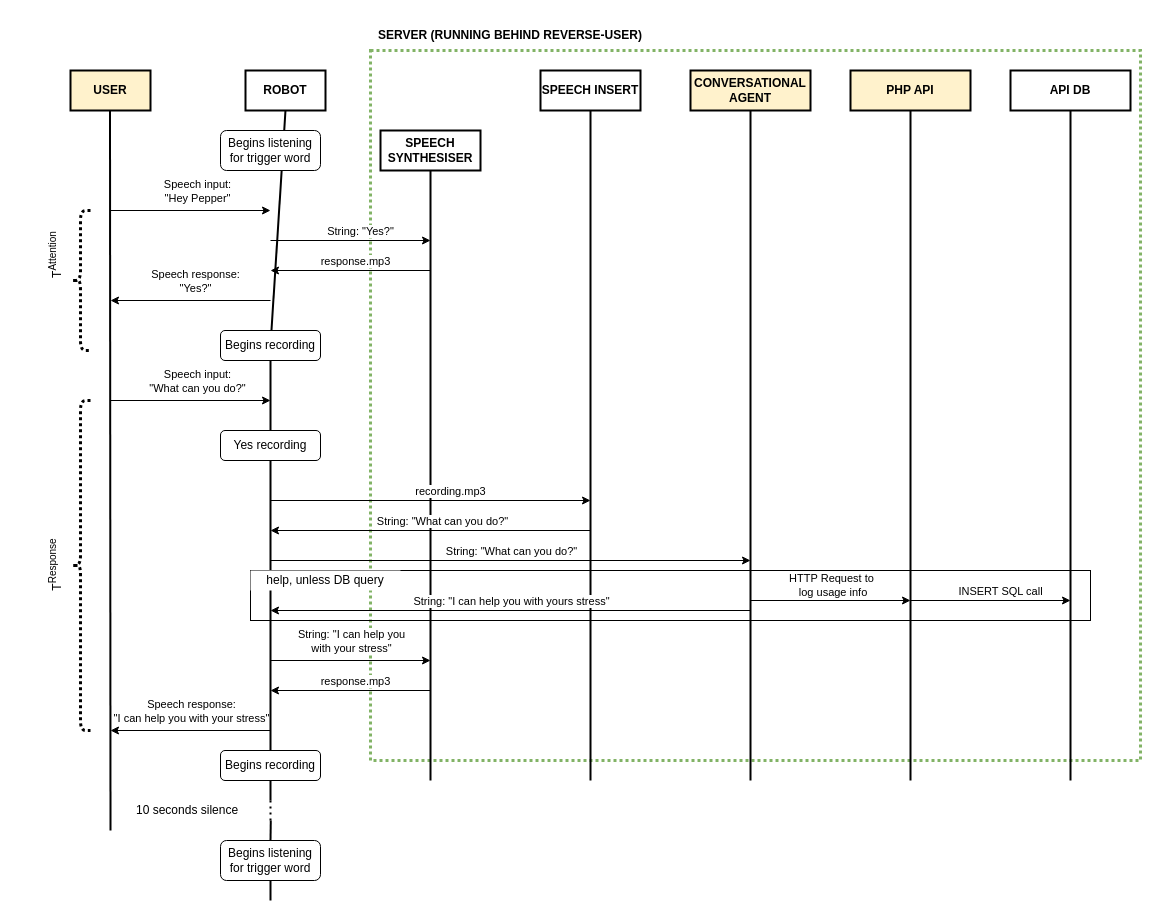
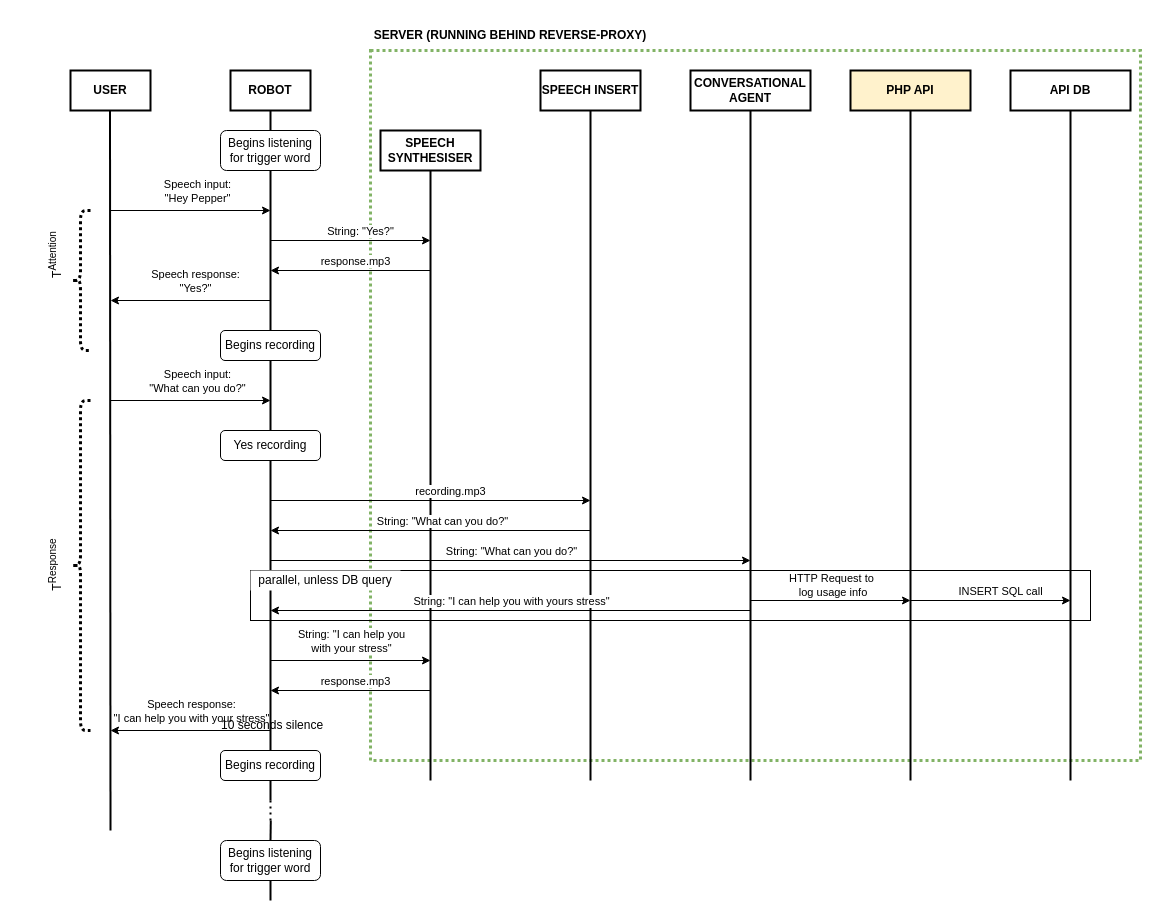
(511, 36) -> (511, 36)
(111, 91) -> (111, 91)
(286, 91) -> (271, 91)
(751, 91) -> (751, 91)
(326, 581) -> (326, 581)
(188, 810) -> (273, 725)
